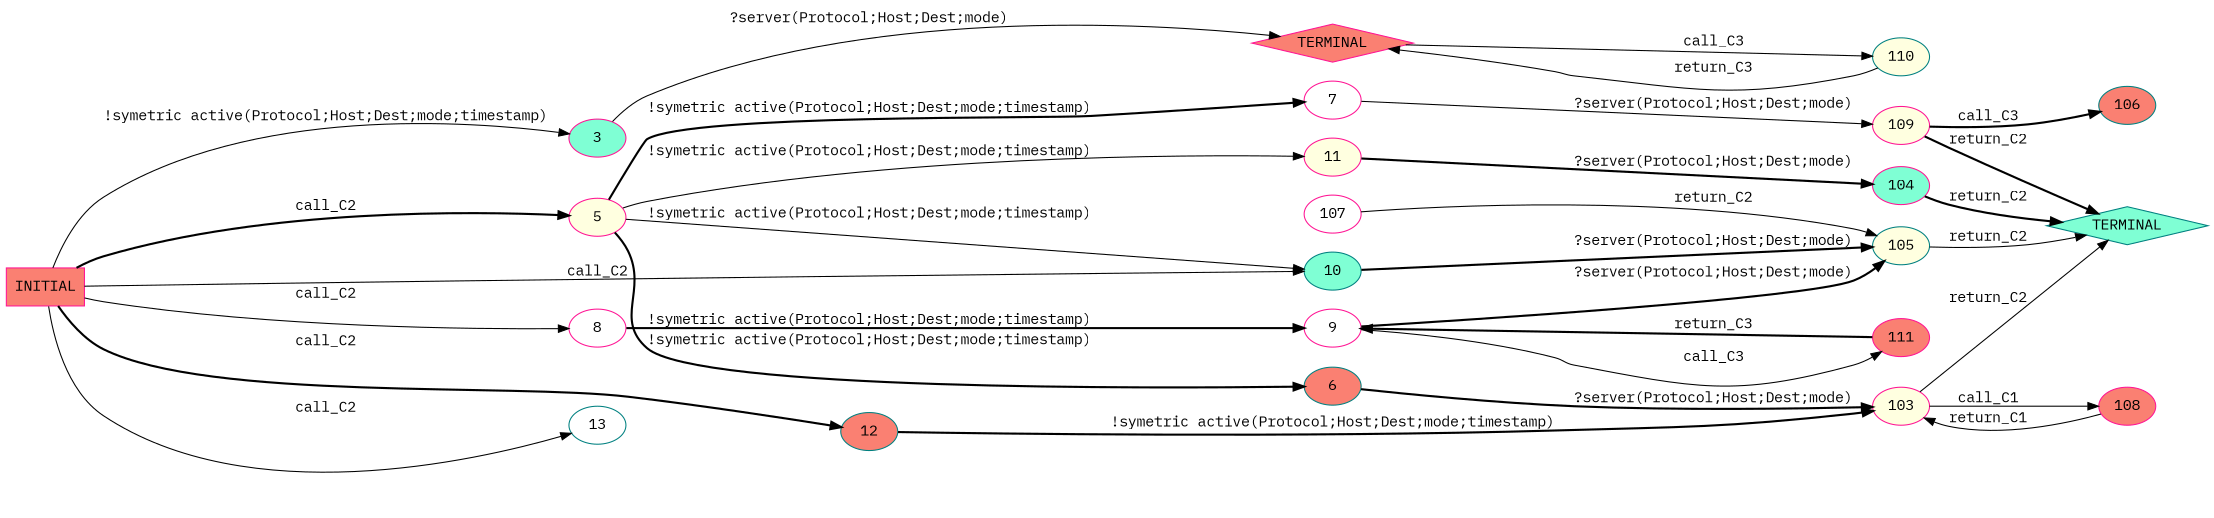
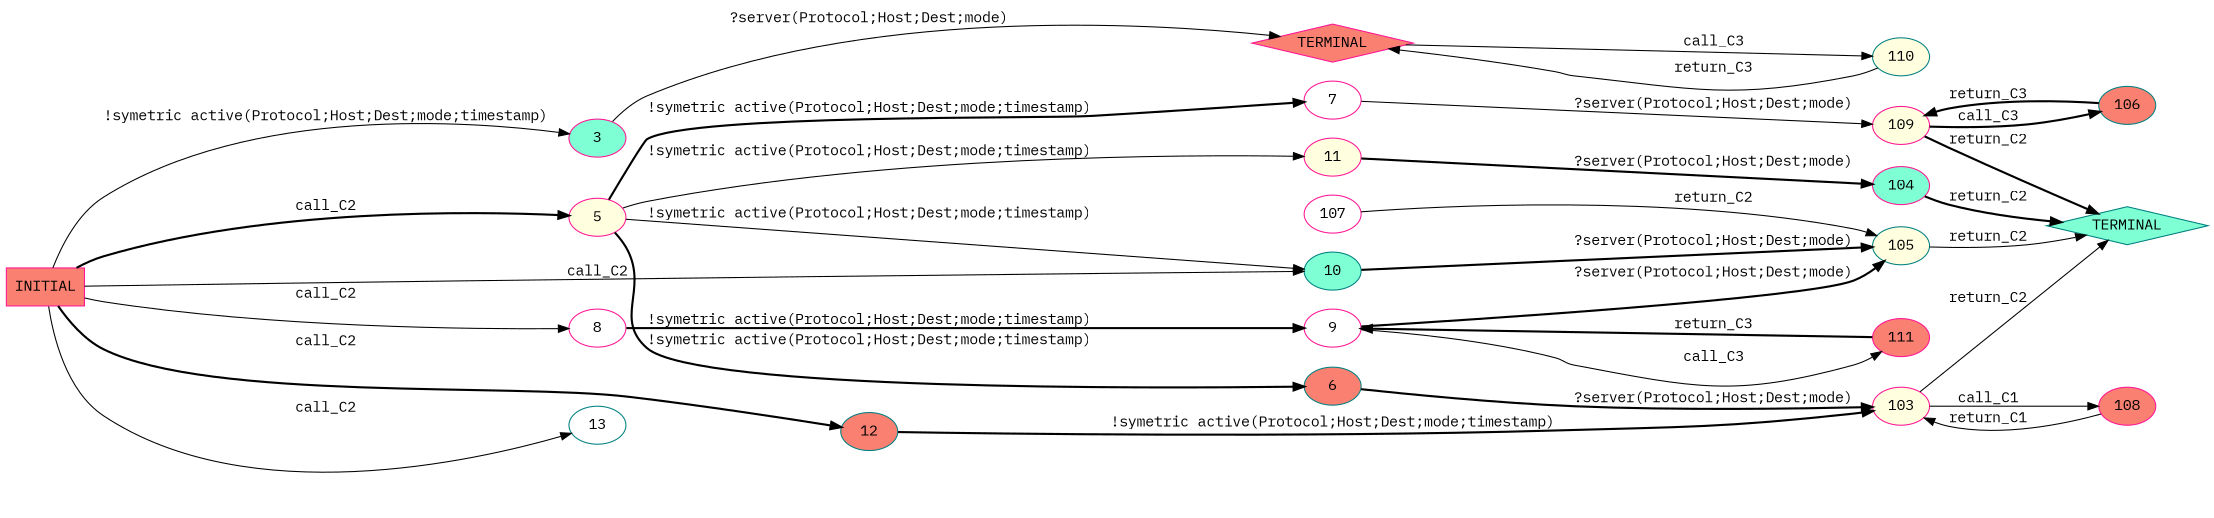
none -> (2017, 102)
